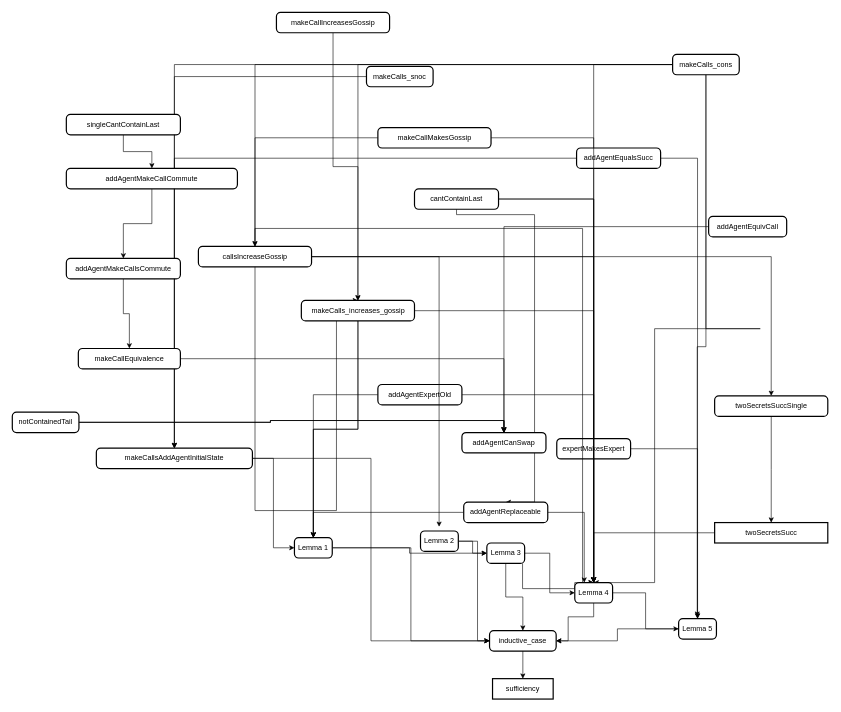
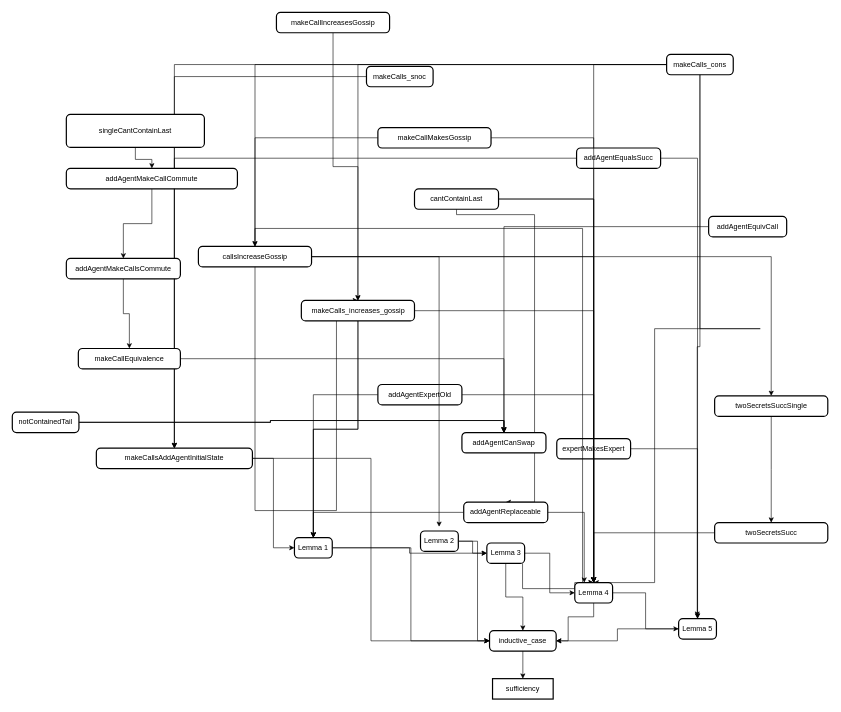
(706, 65) -> (700, 65)
(123, 125) -> (135, 131)
(771, 533) -> (771, 533)
